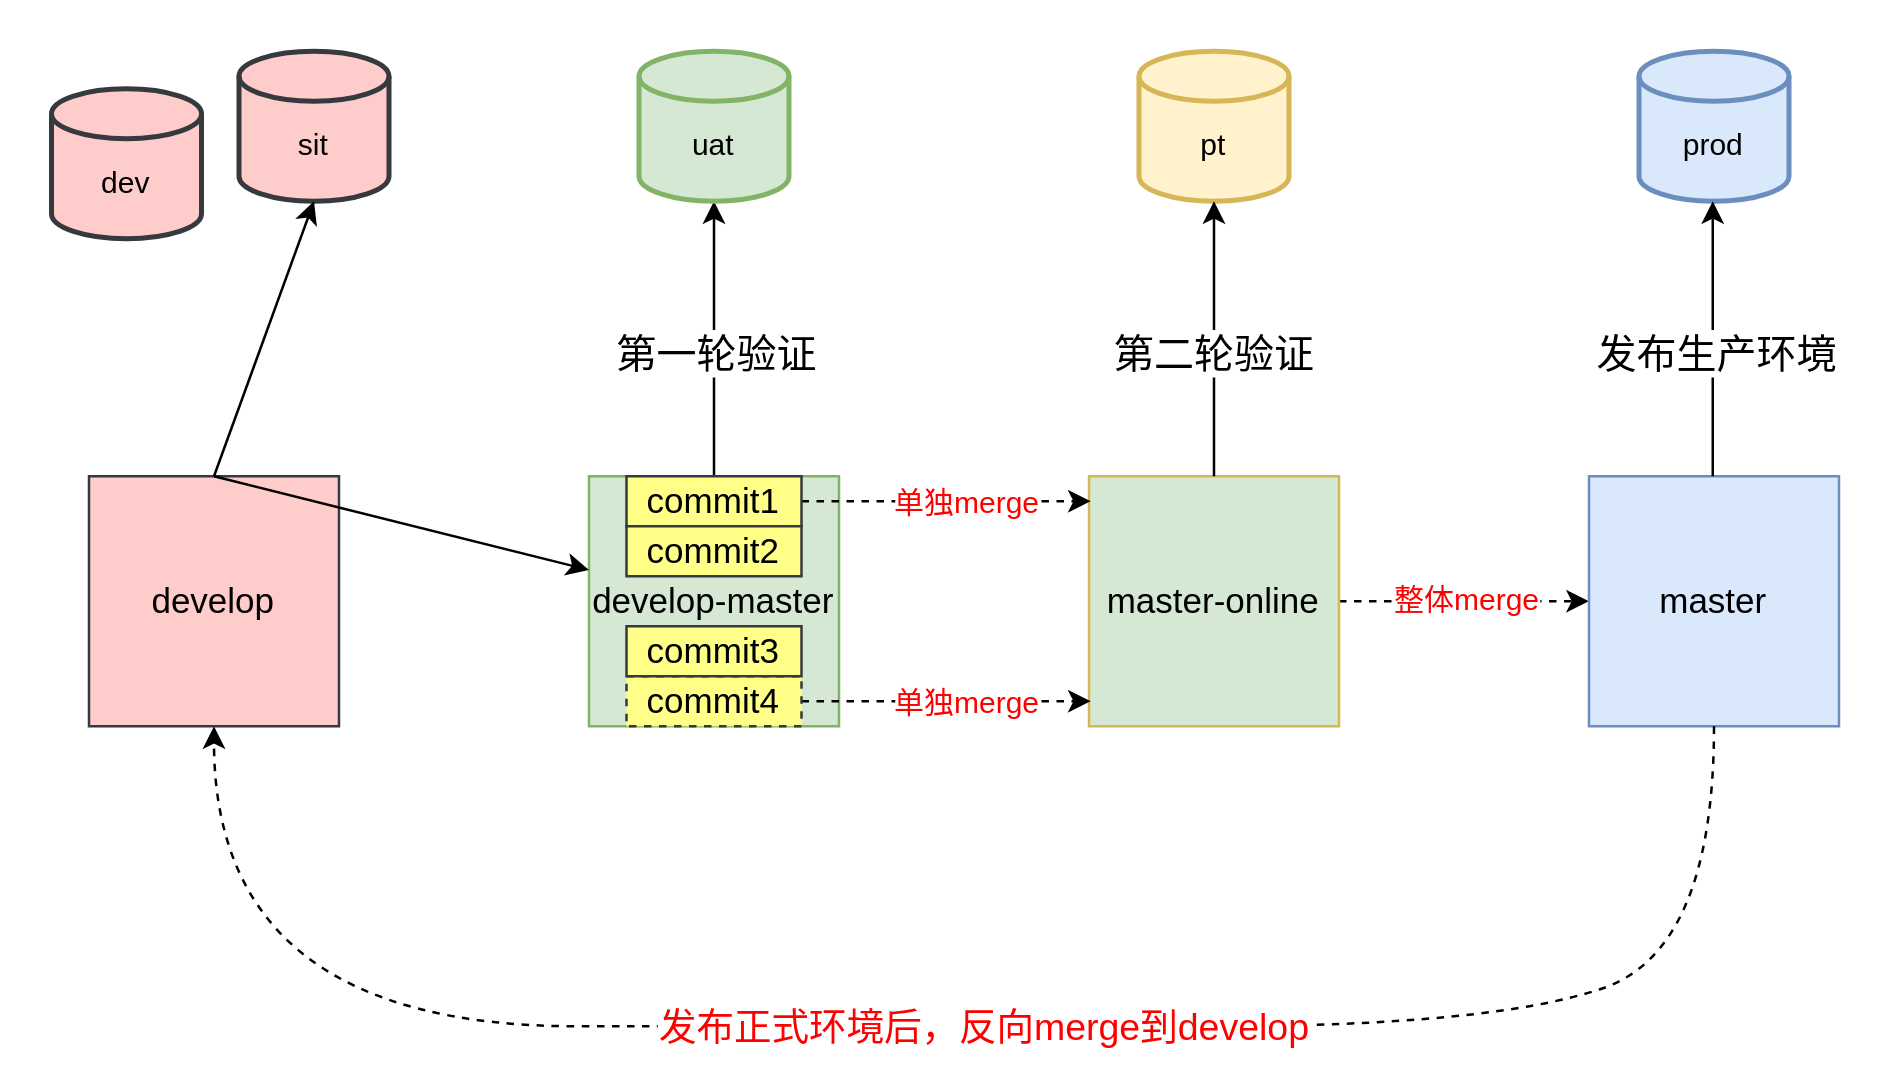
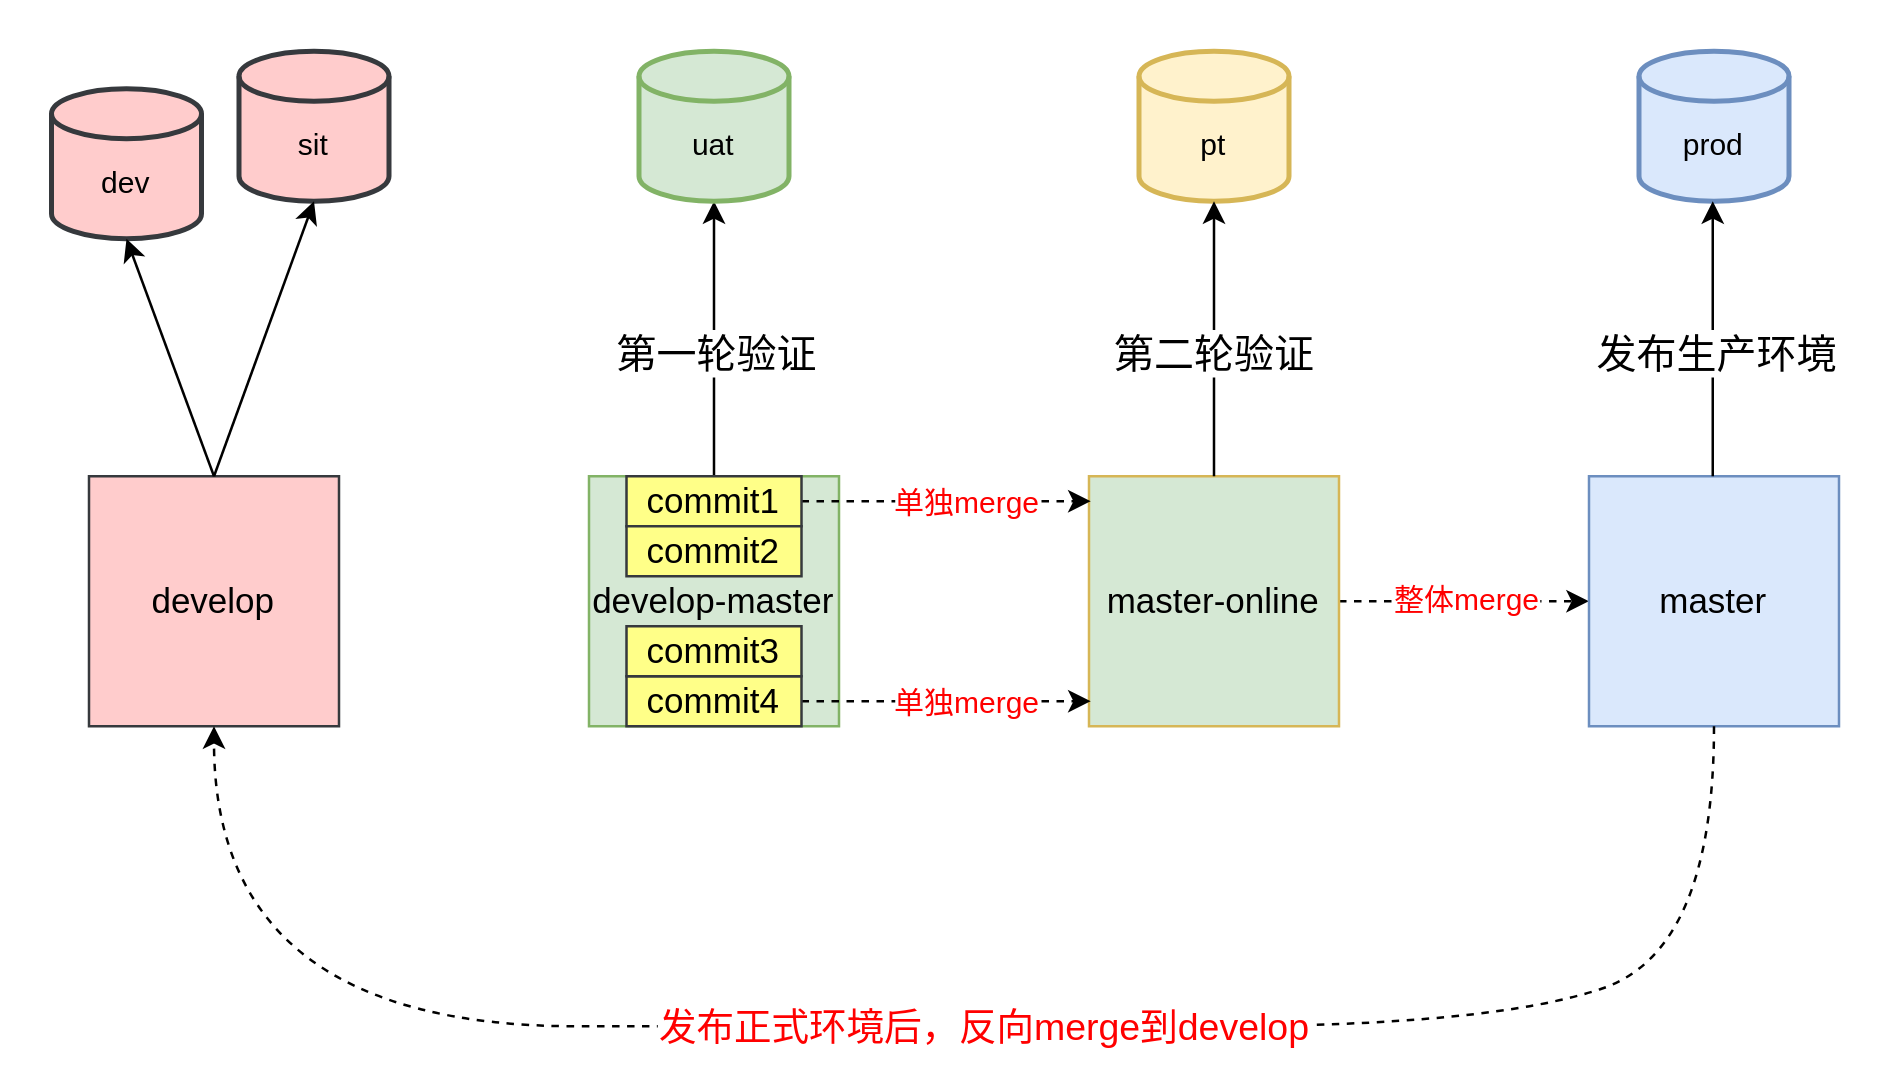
(394, 521) -> (171, 361)
(714, 701) -> (714, 701)
